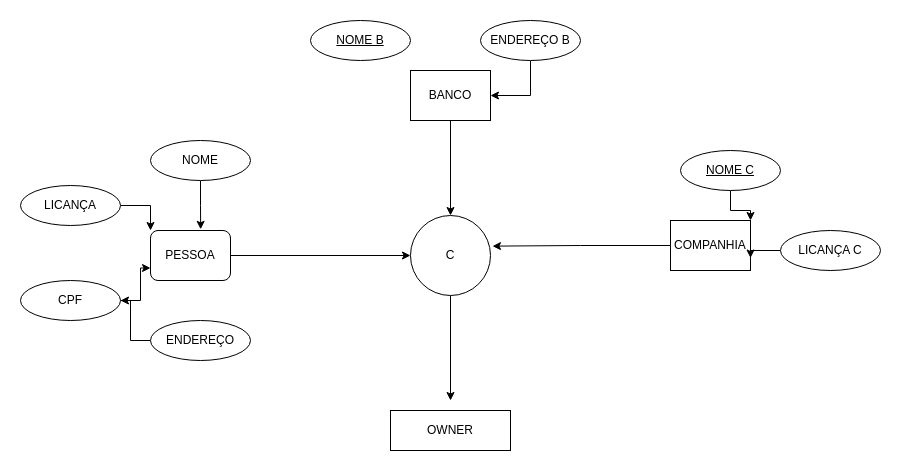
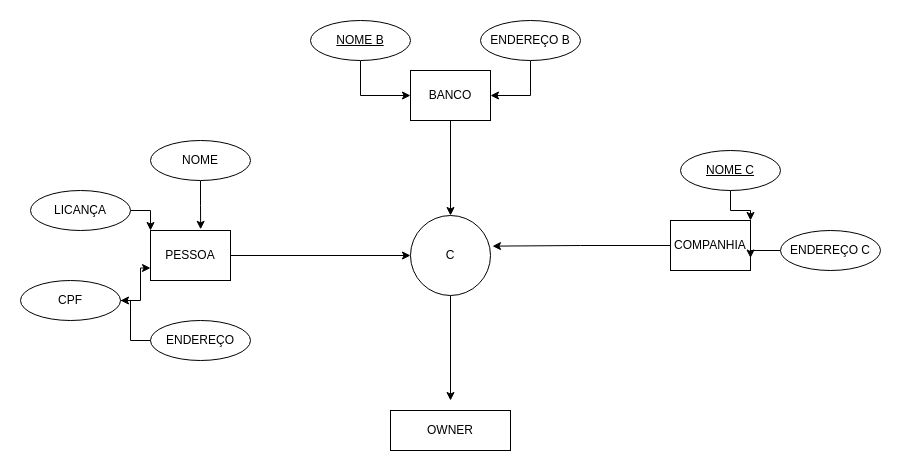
none -> (365, 96)
(71, 206) -> (81, 211)
(831, 251) -> (831, 251)
(191, 256) -> (191, 256)
